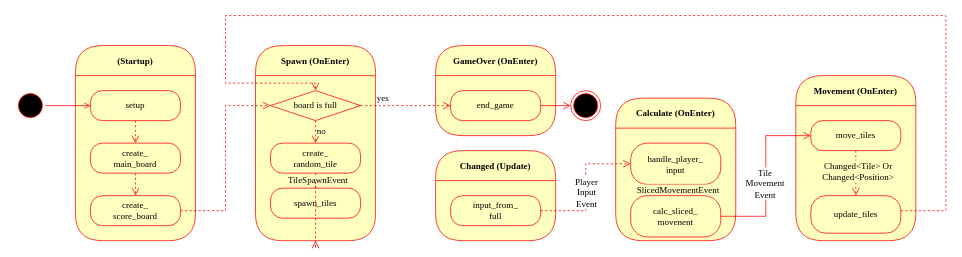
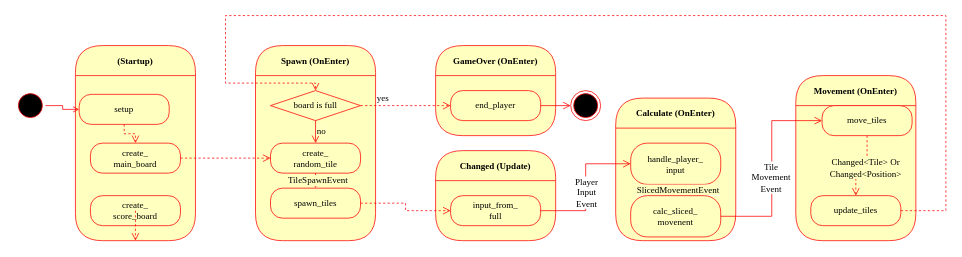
(135, 105) -> (124, 109)
(495, 105) -> (495, 105)
(315, 131) -> (315, 131)
(855, 135) -> (867, 120)
(225, 159) -> (135, 225)
(600, 164) -> (600, 164)
(135, 183) -> (223, 158)
(855, 214) -> (855, 210)
(315, 221) -> (405, 205)
